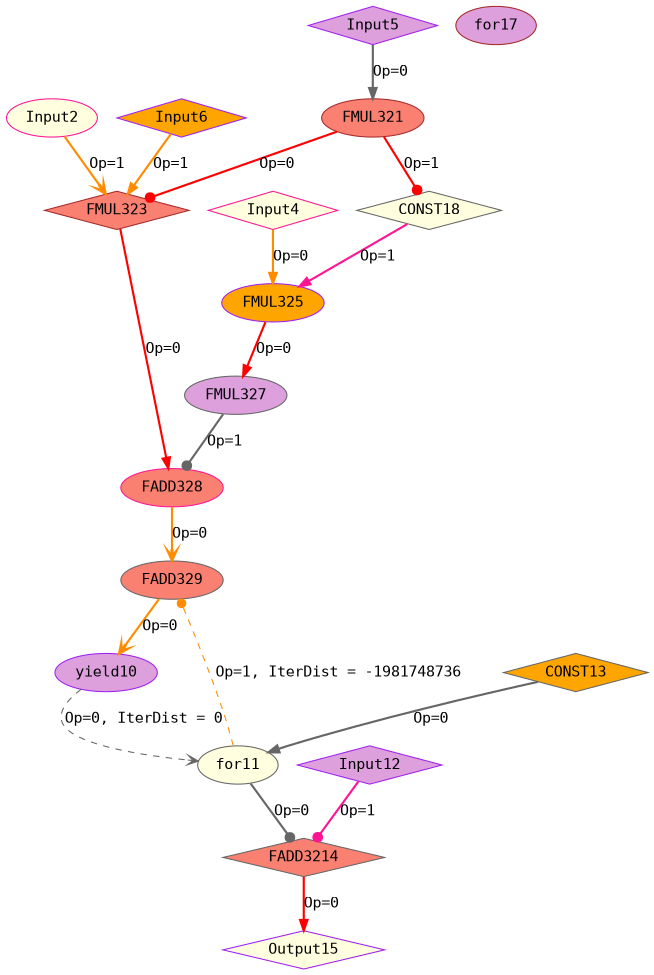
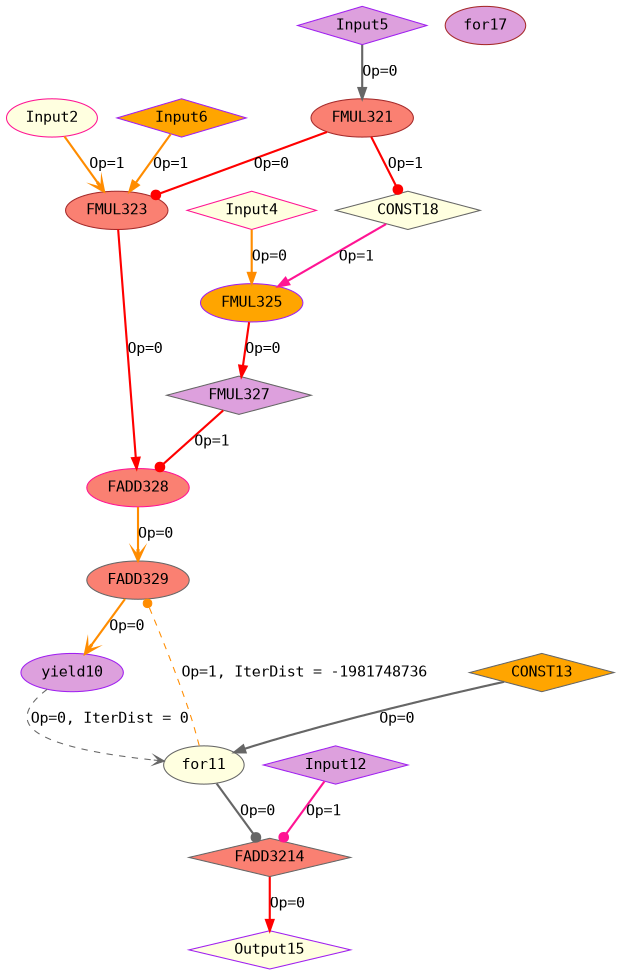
(117, 210) -> (117, 210)
(236, 395) -> (239, 395)
(206, 438) -> (193, 437)
